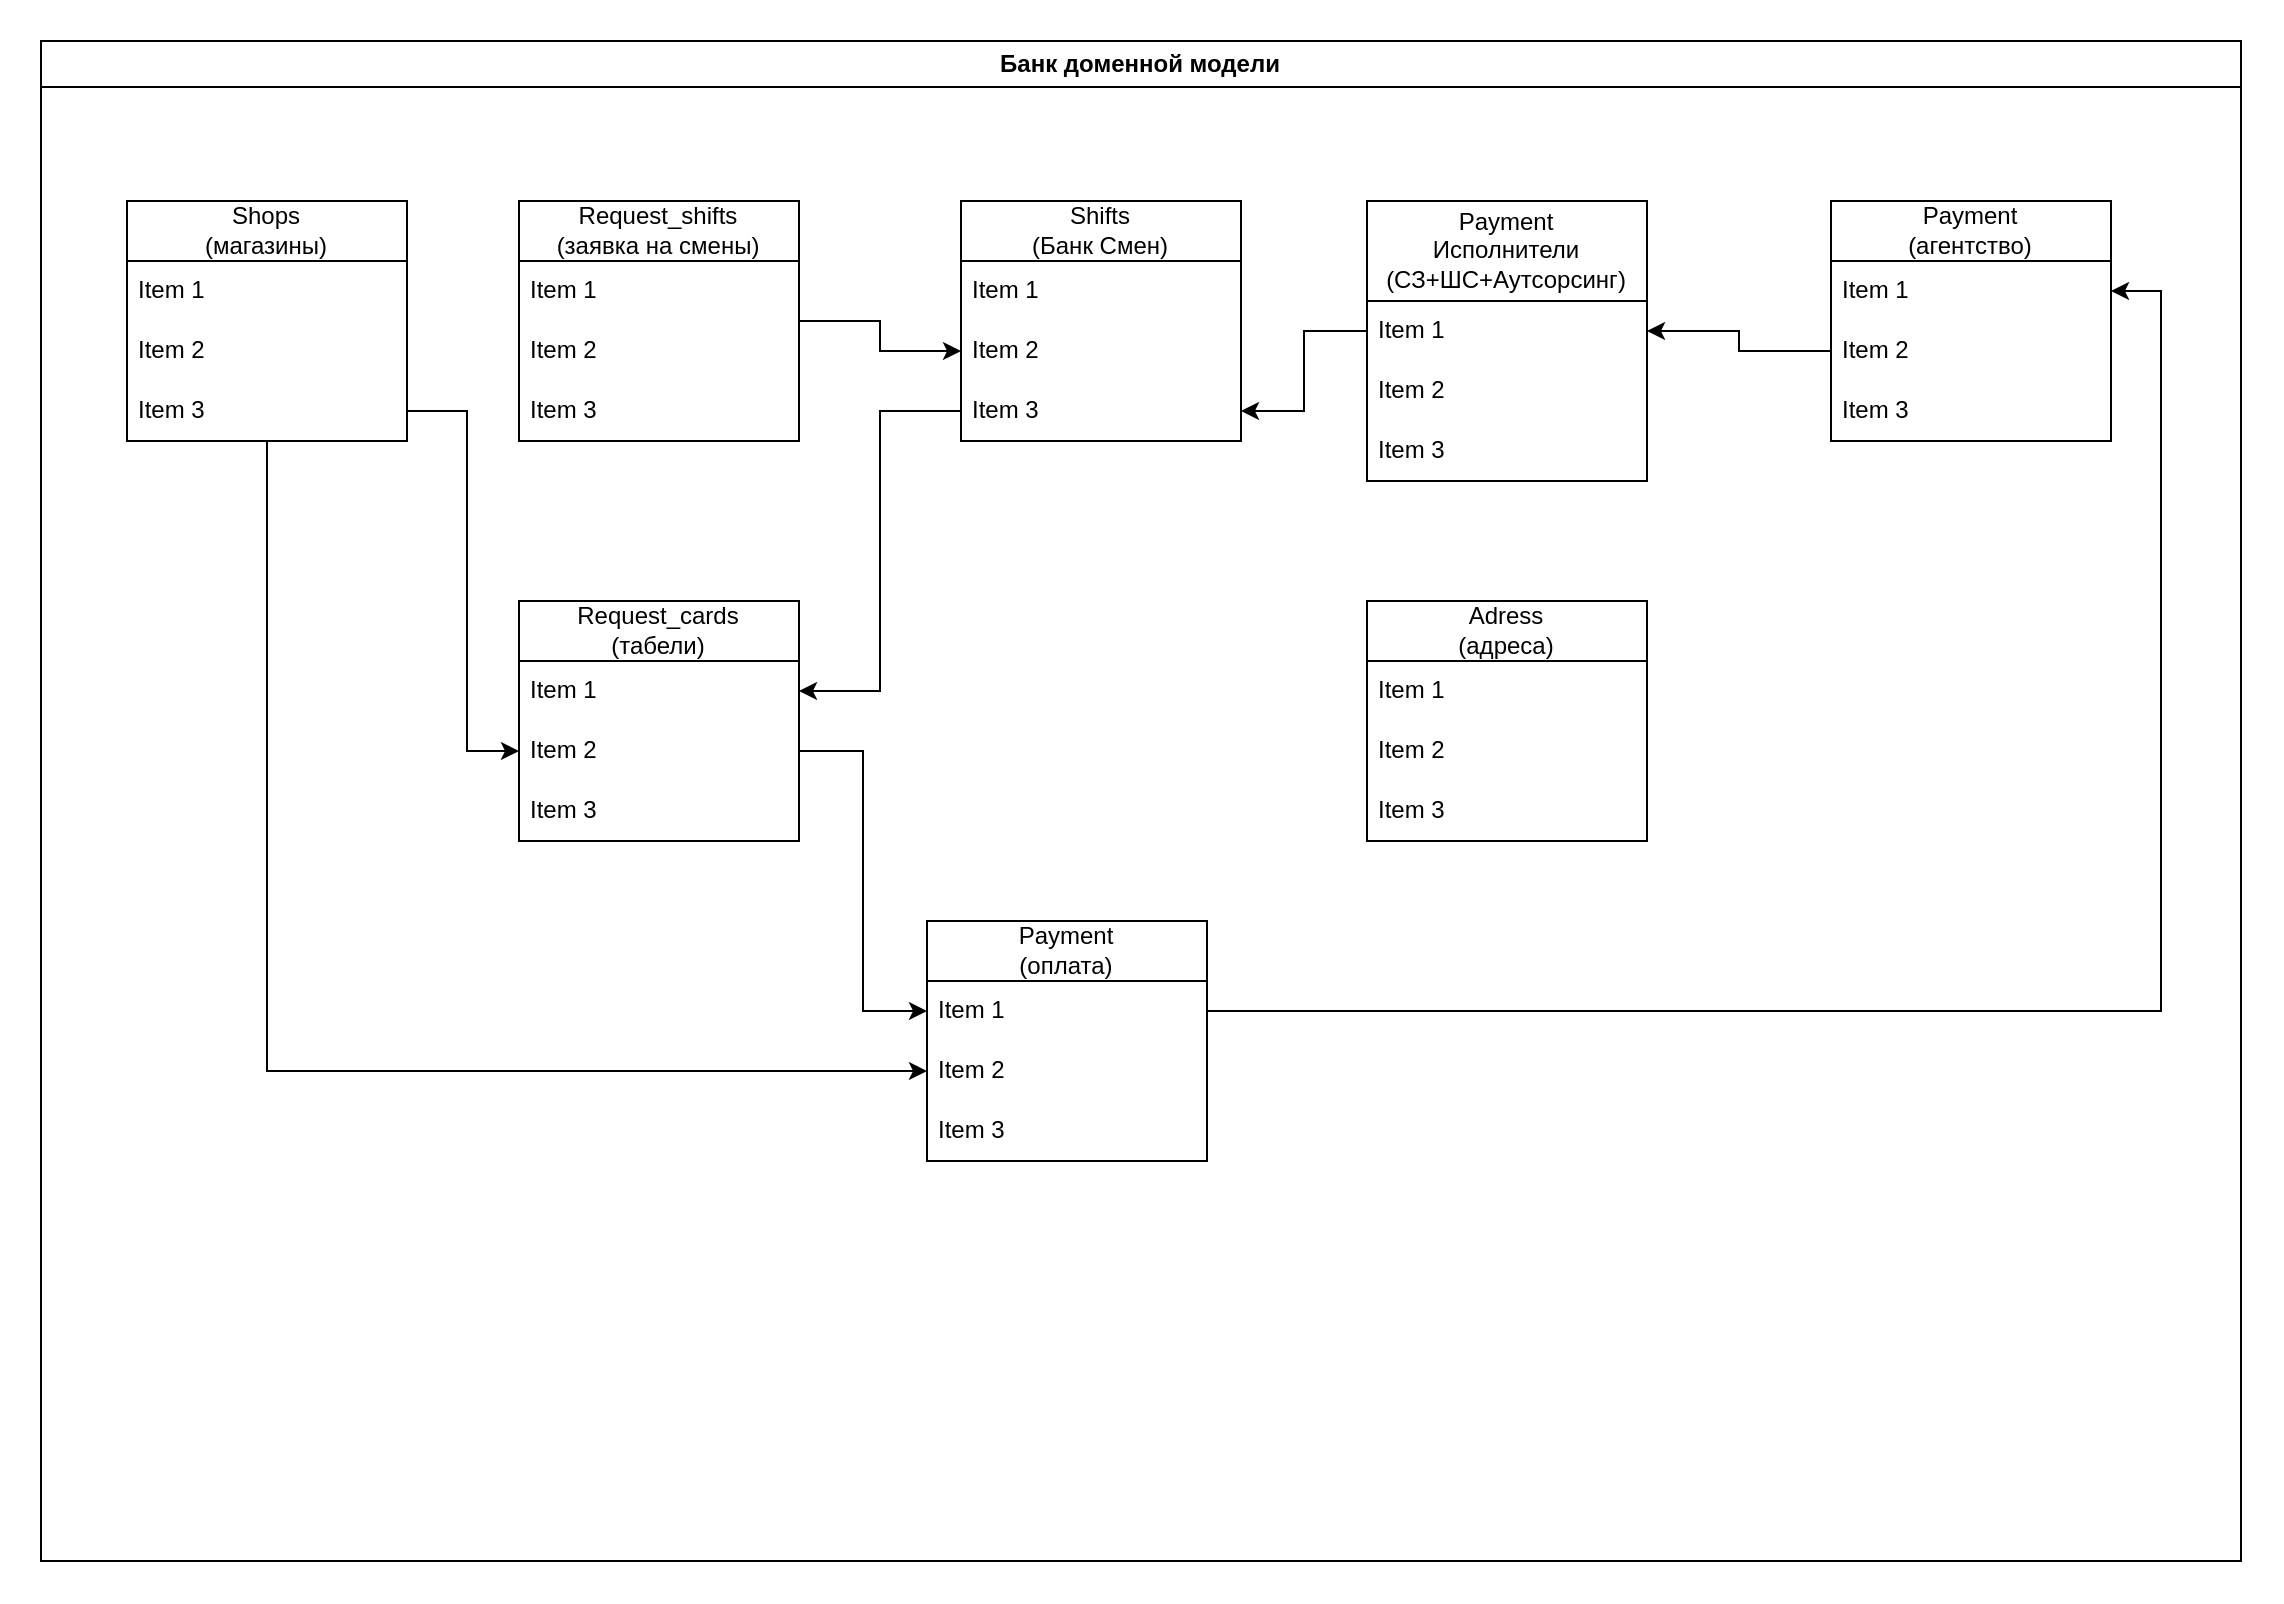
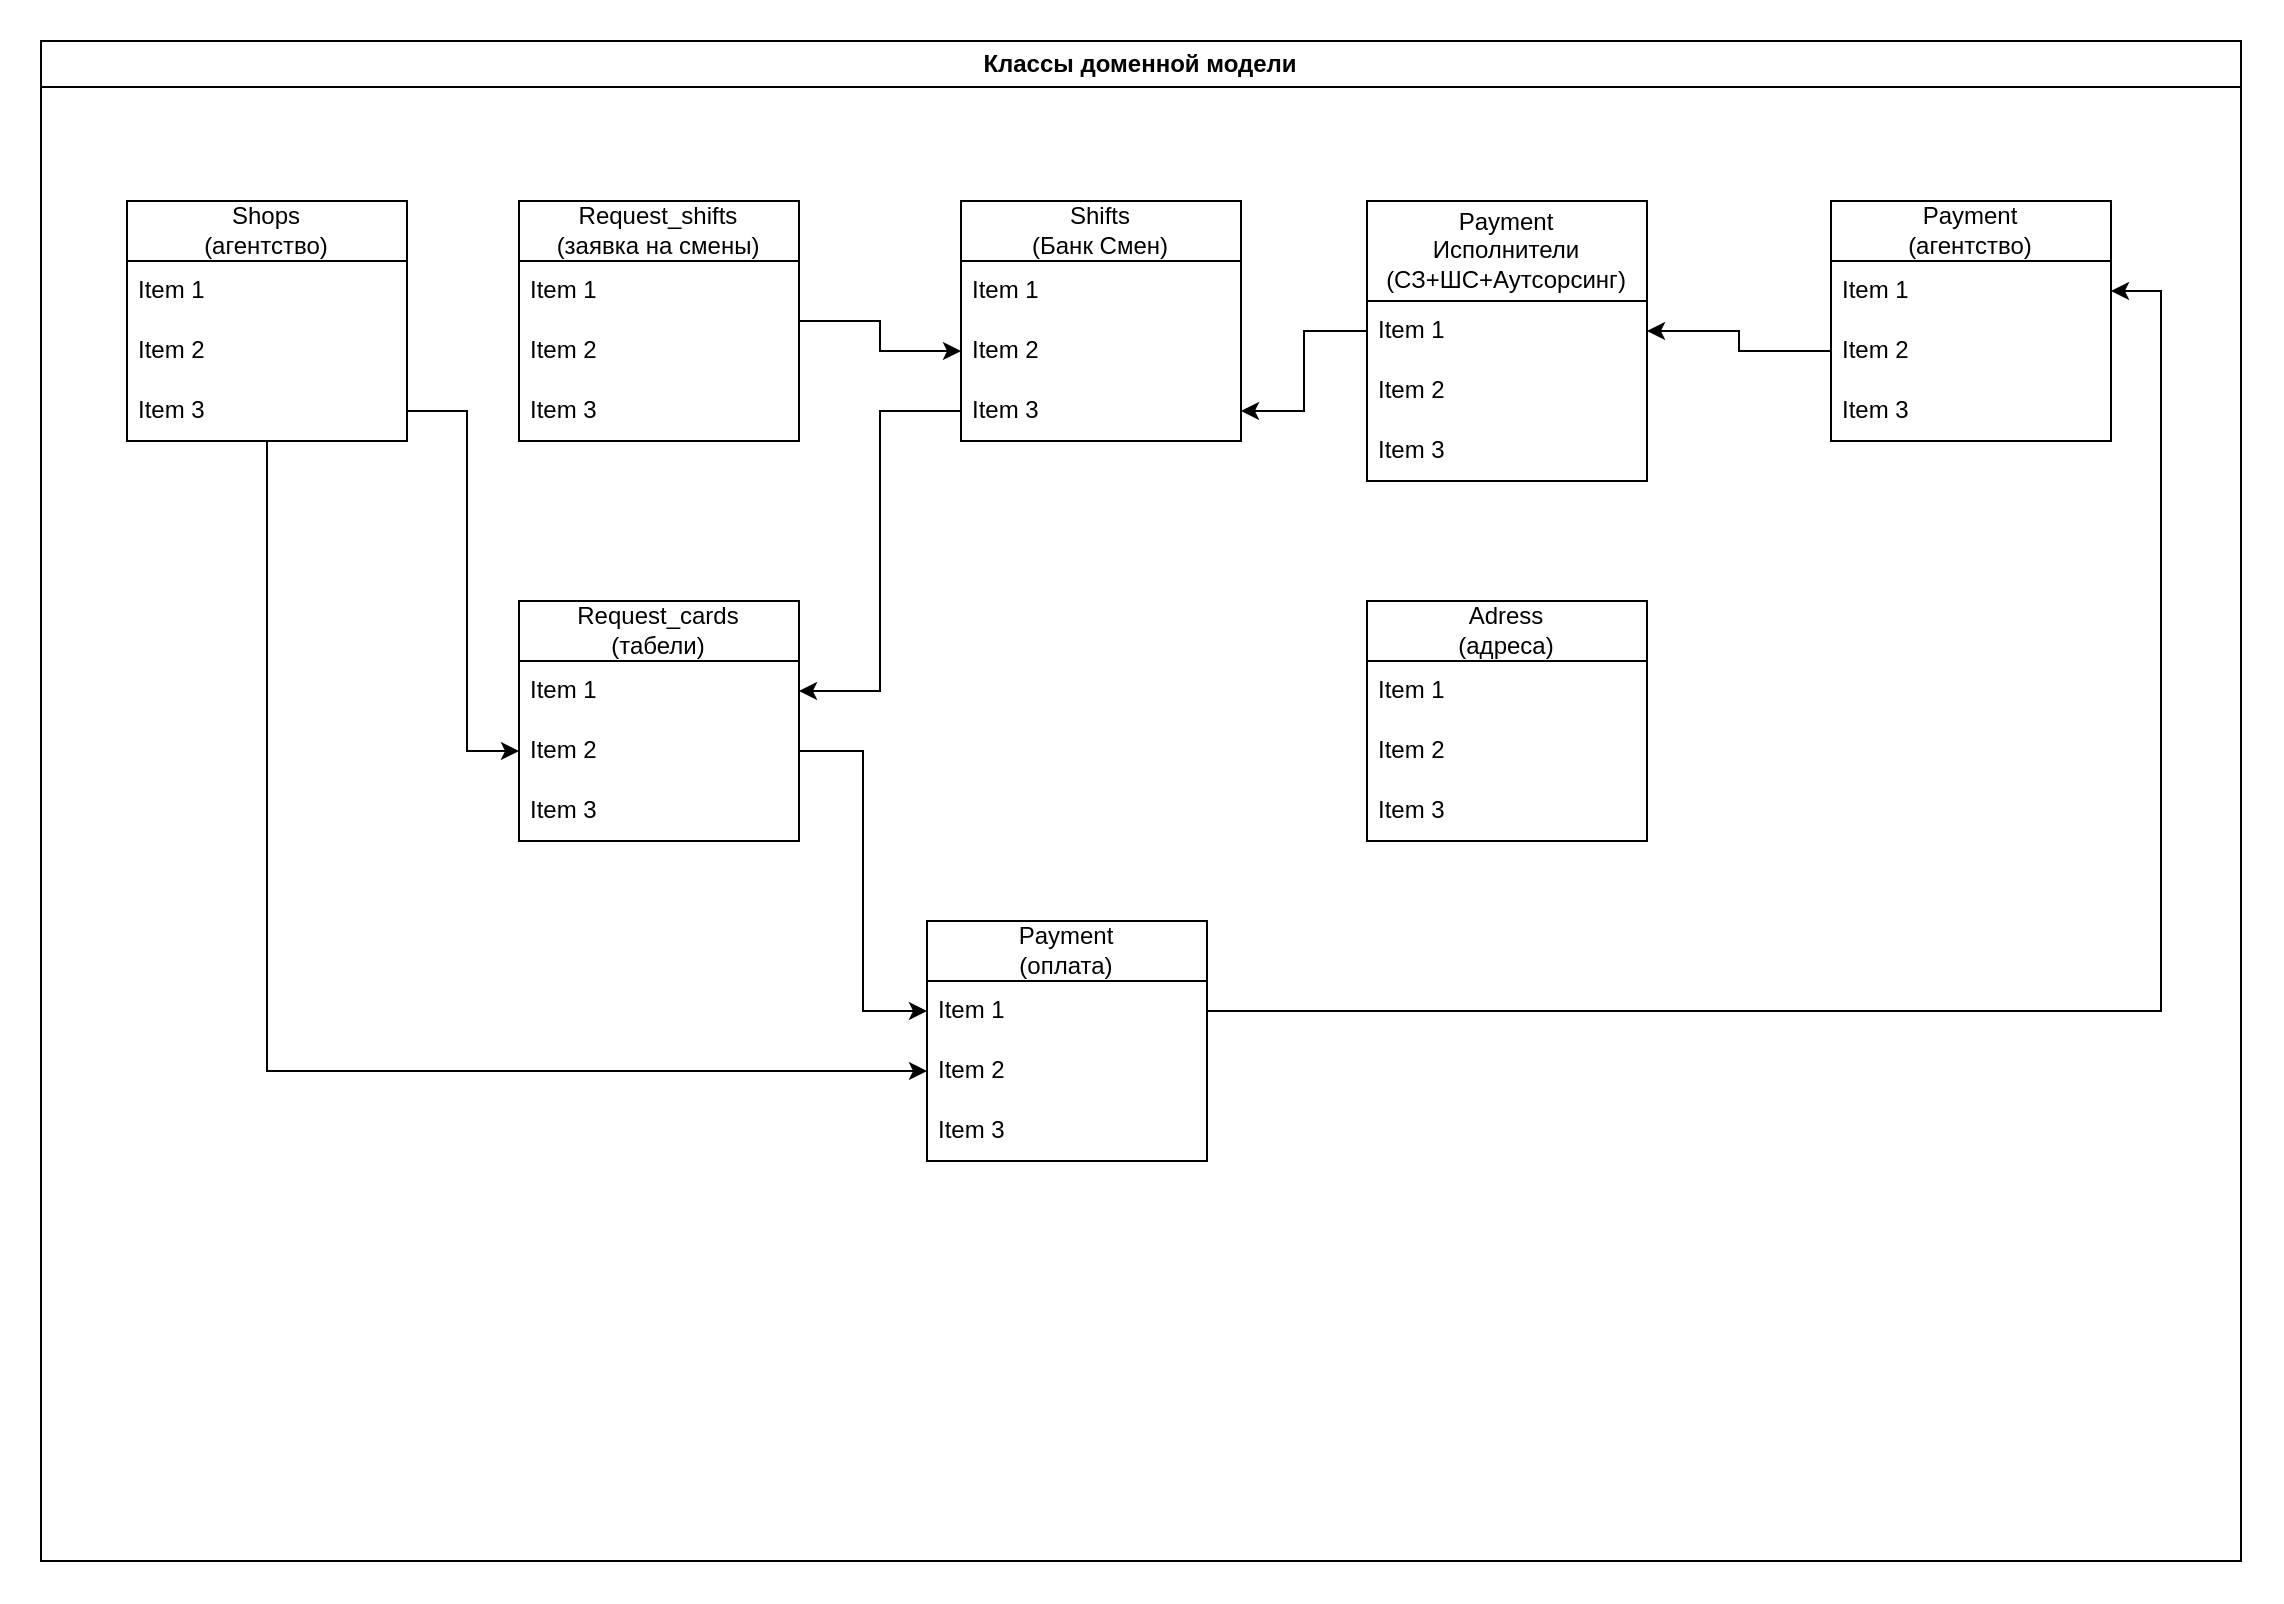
(1141, 65) -> (1141, 65)
(267, 231) -> (267, 231)
